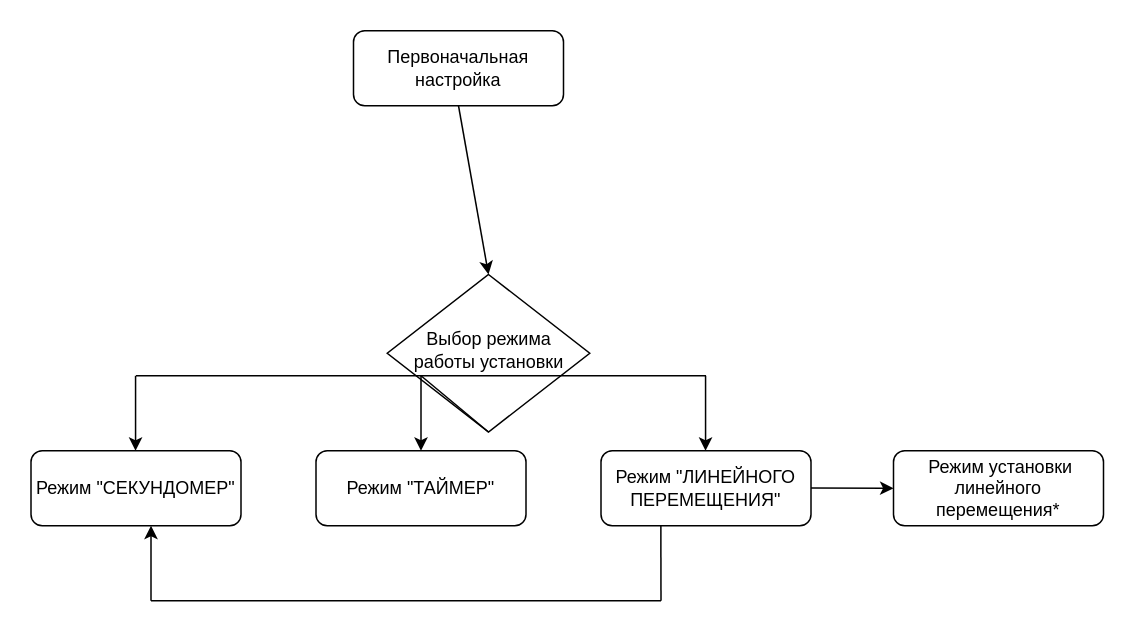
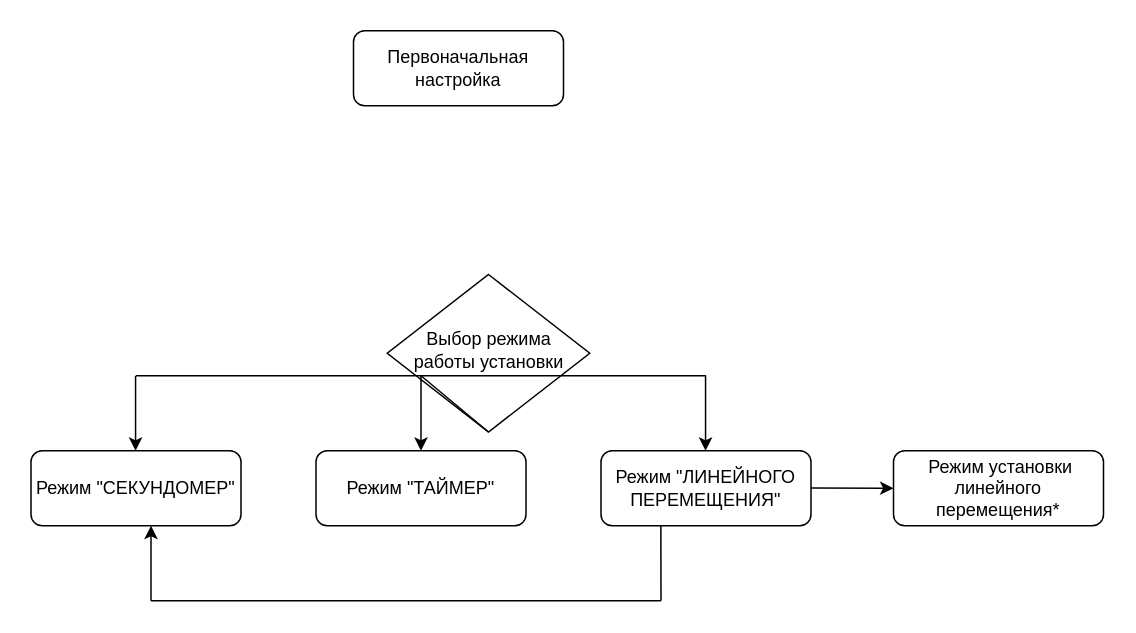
(472, 185) -> none
